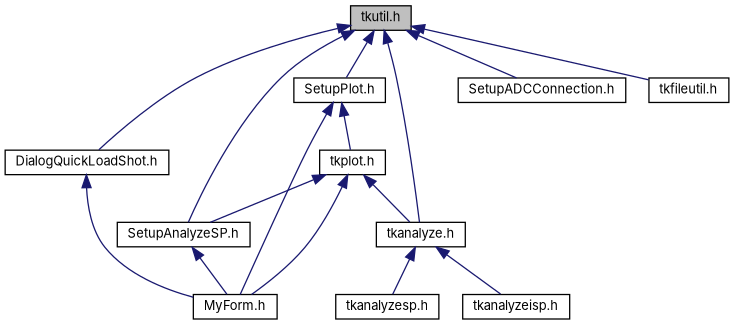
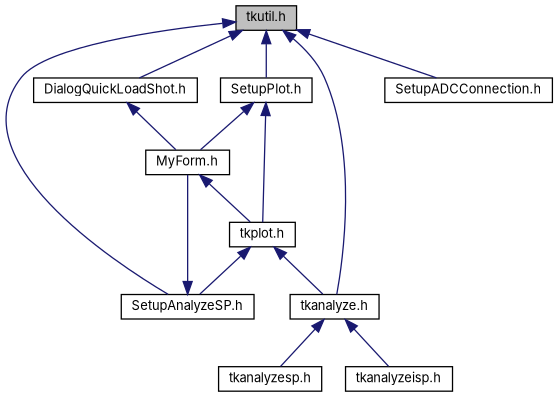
(689, 90) -> none
(305, 247) -> (230, 203)
